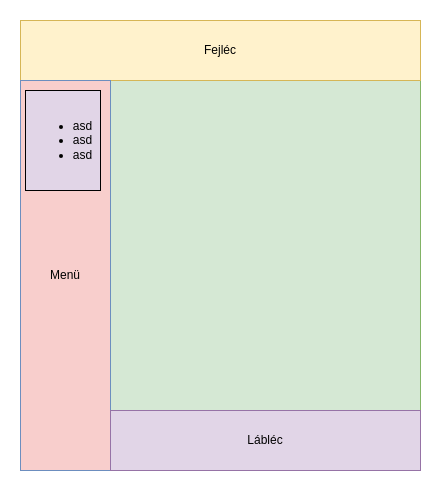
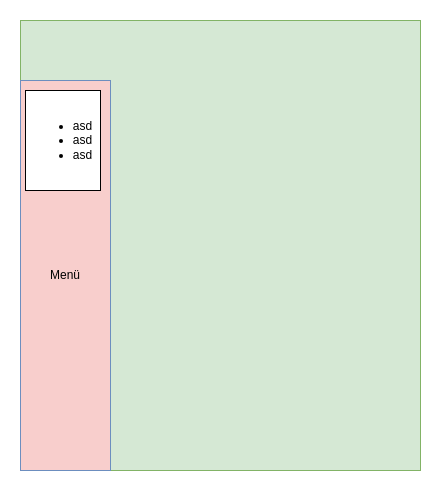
(221, 51) -> none
(63, 141) -> (63, 141)
(266, 441) -> none
